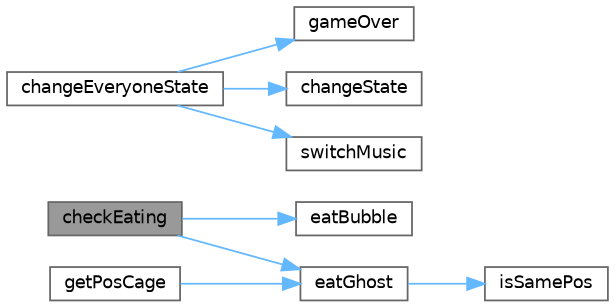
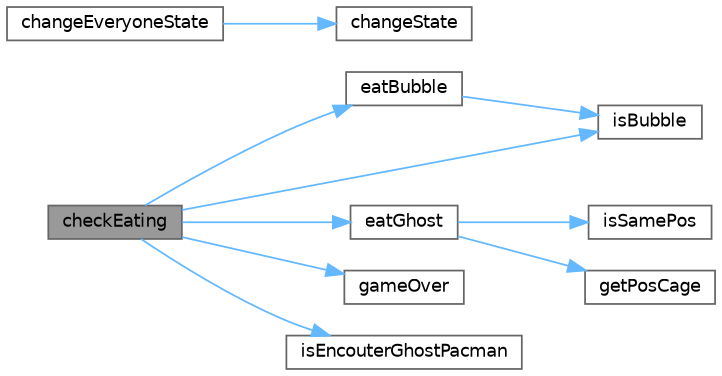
(227, 58) -> (255, 254)
none -> (650, 122)
(354, 154) -> none
(232, 284) -> (513, 251)
none -> (404, 352)
